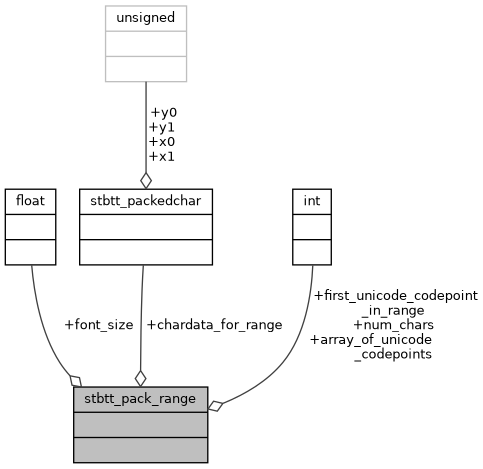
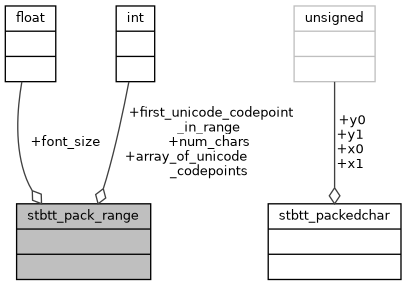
(141, 318) -> none
